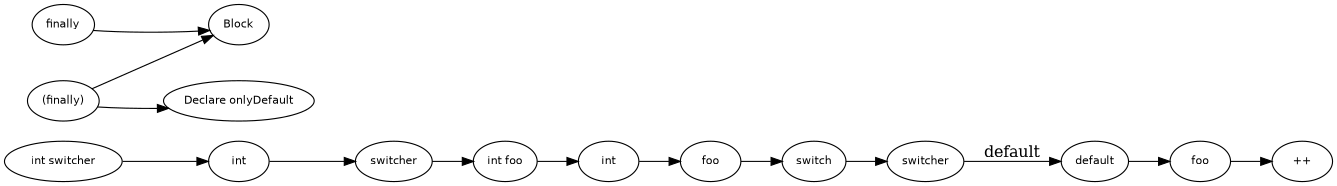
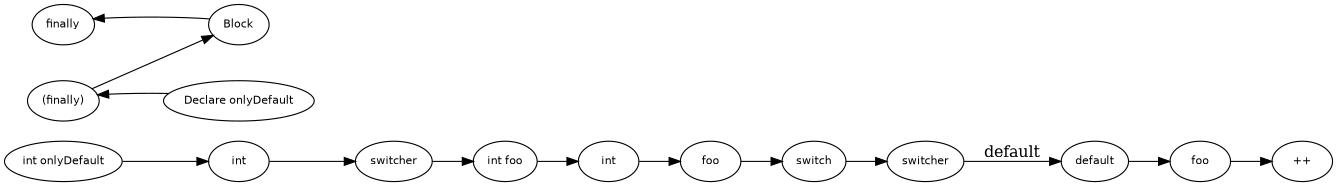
(146, 32) -> (157, 17)
(127, 108) -> (139, 93)
(63, 161) -> (63, 161)
